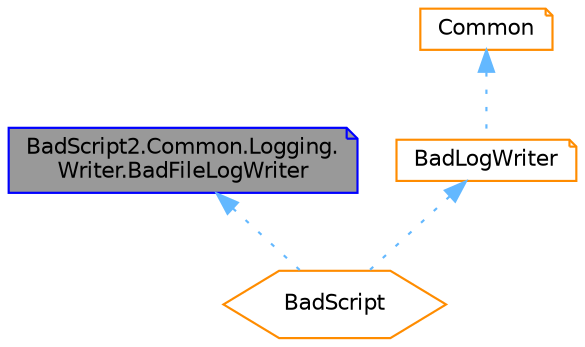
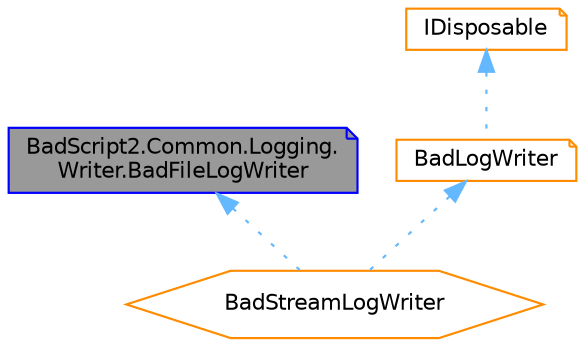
(486, 29) -> (486, 29)
(335, 304) -> (335, 304)
